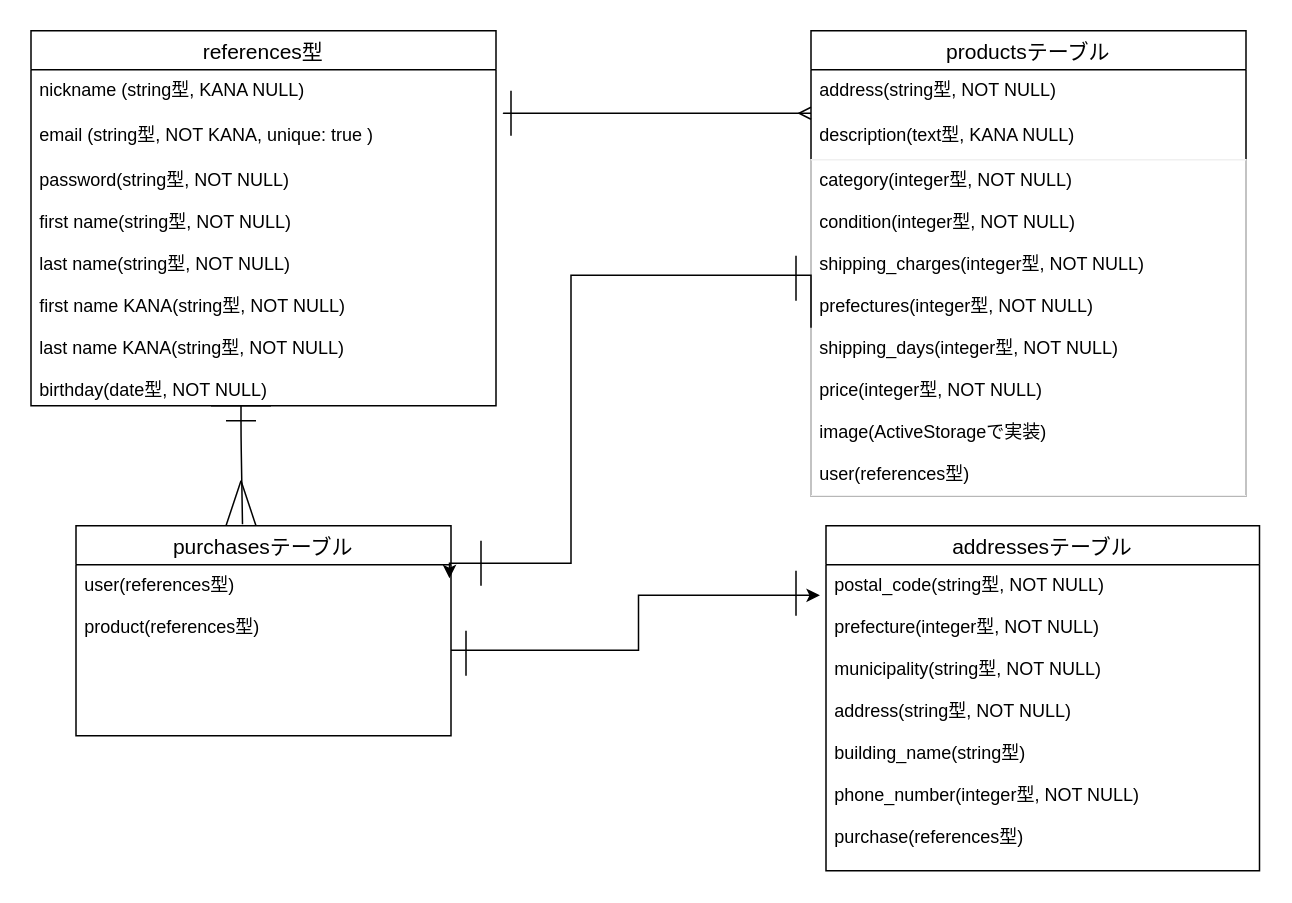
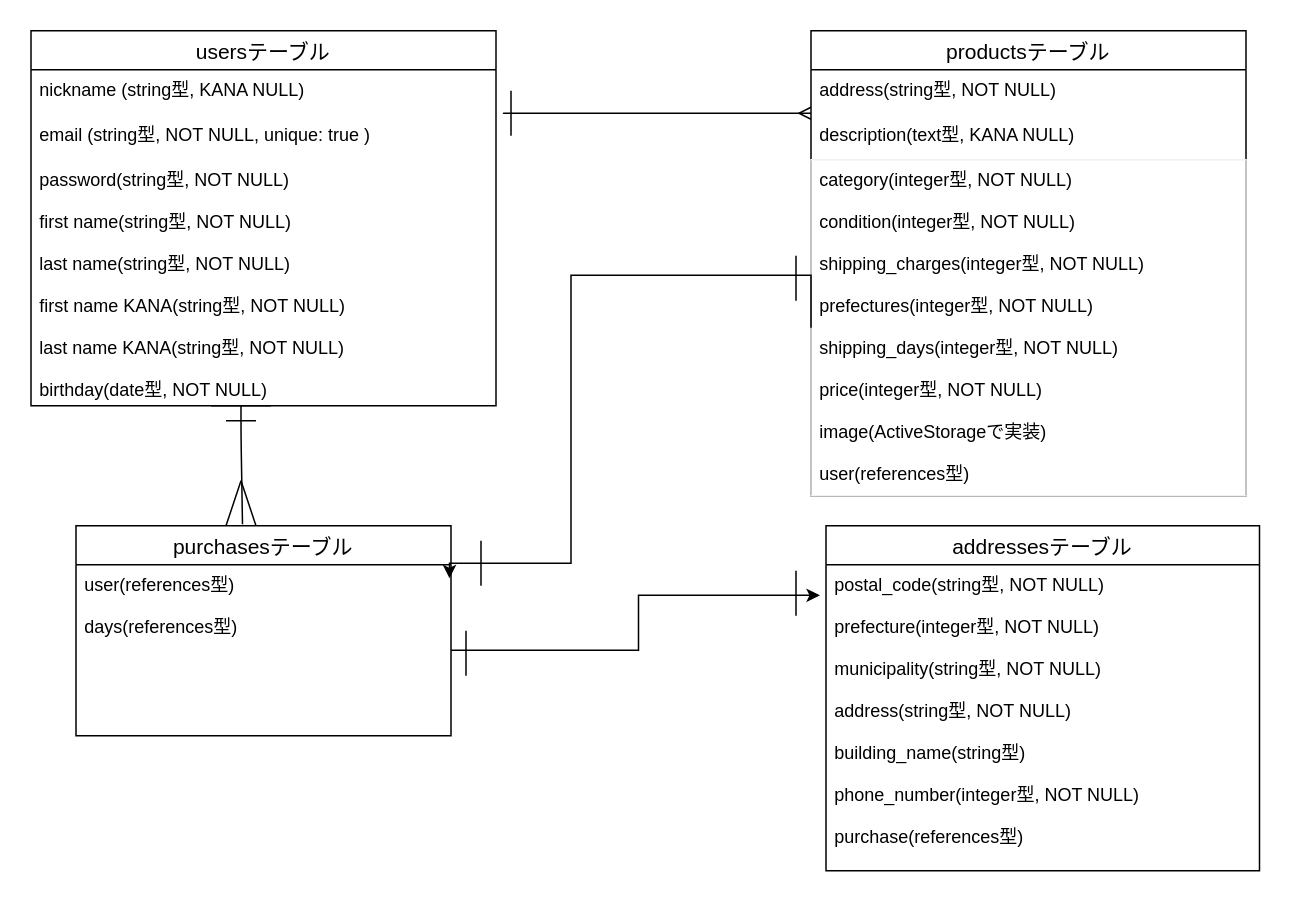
(263, 52) -> (263, 52)
(214, 135) -> (214, 135)
(174, 585) -> (174, 585)
